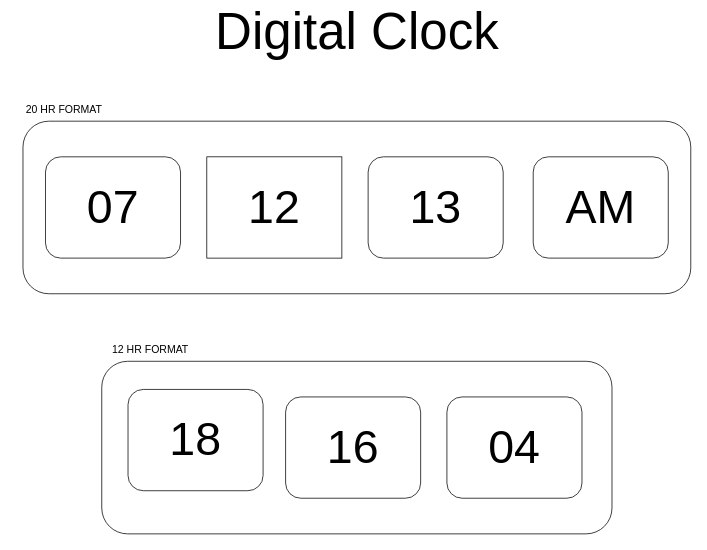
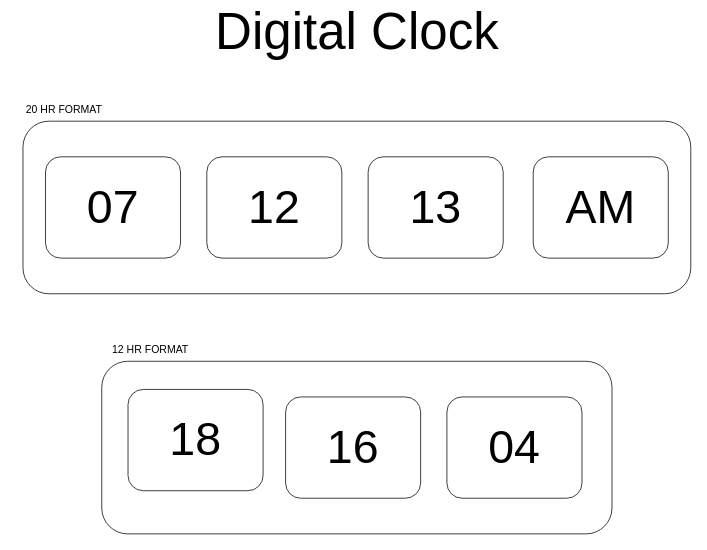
(274, 207) -> (274, 207)
